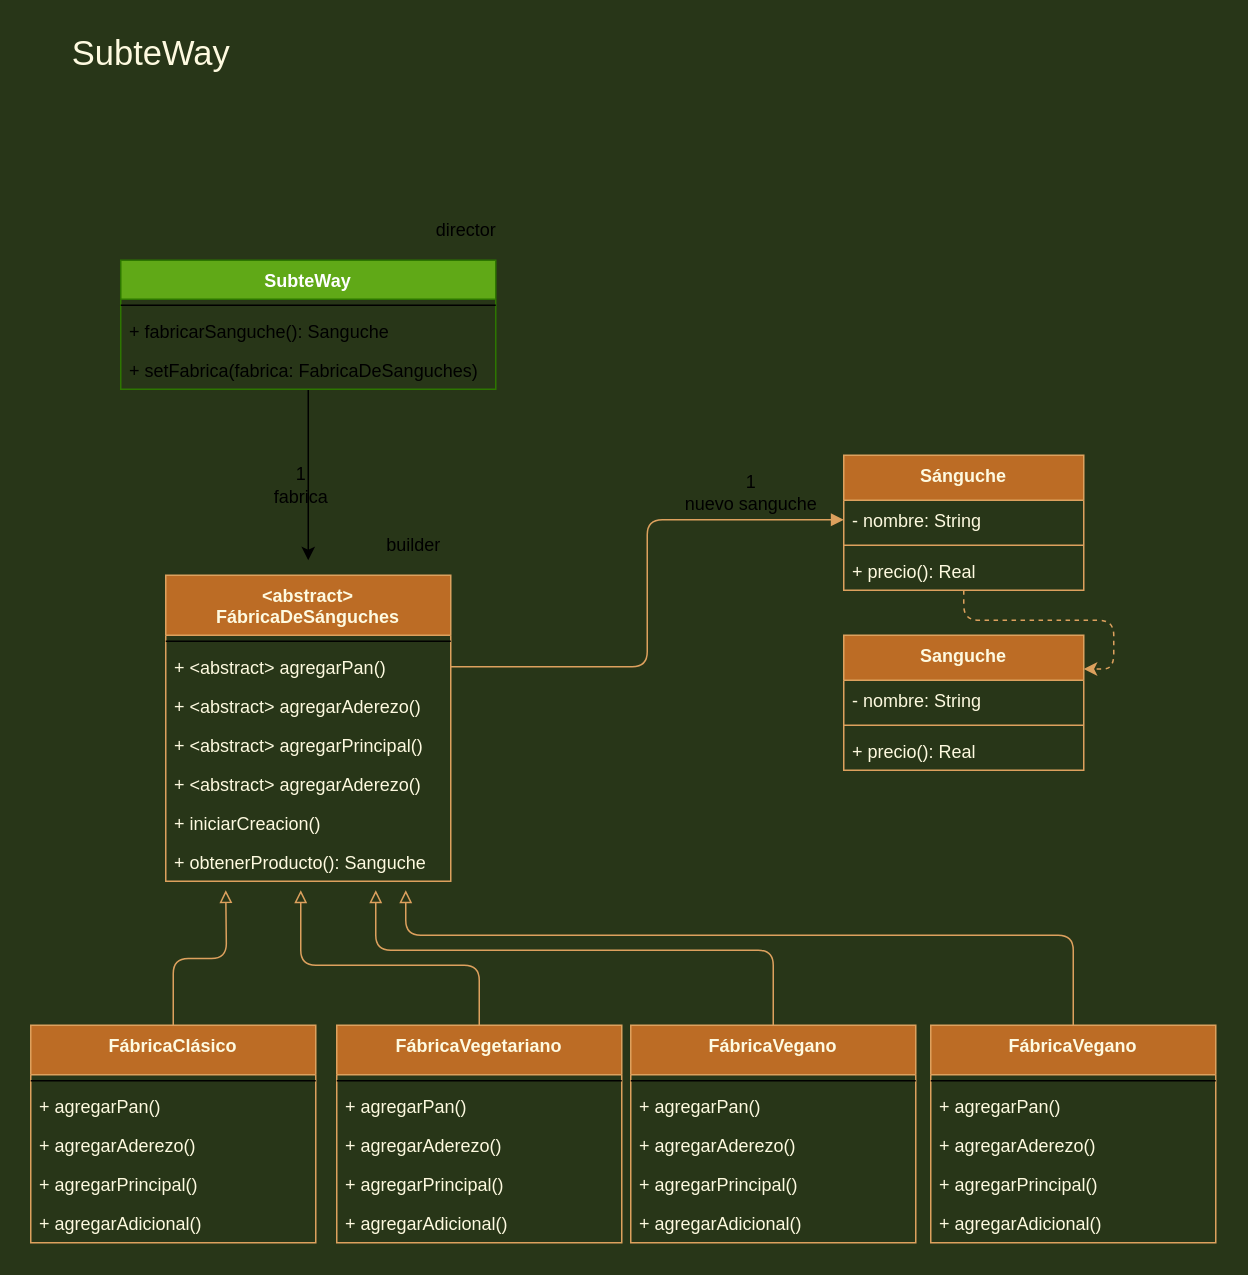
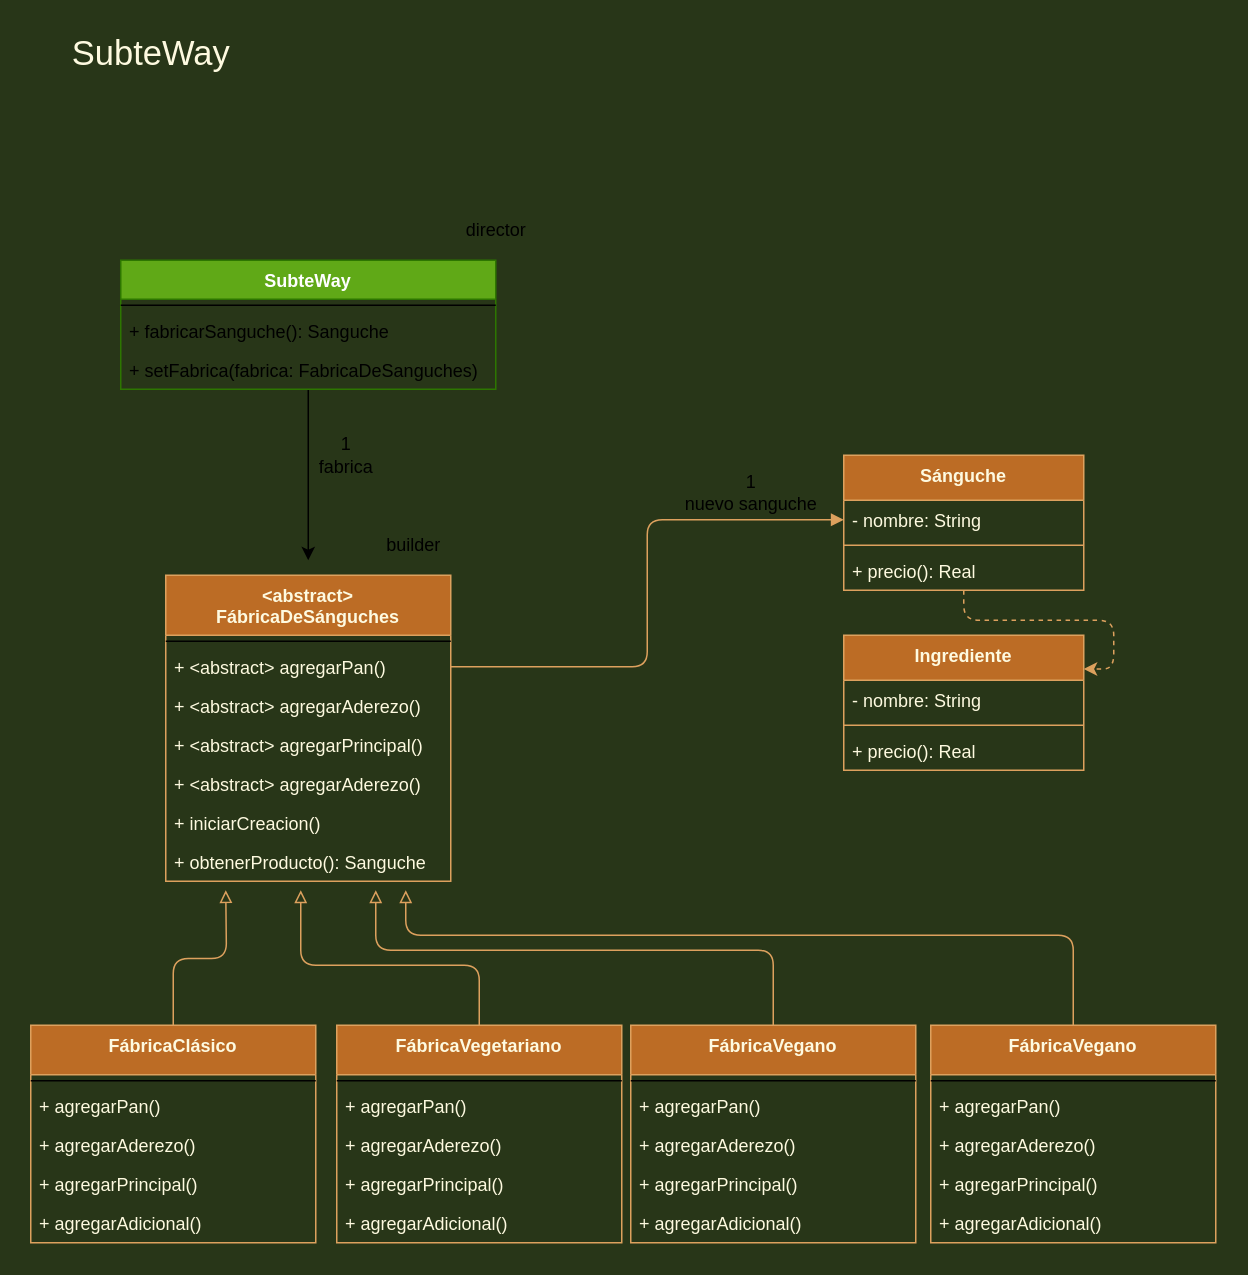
(466, 230) -> (496, 230)
(301, 485) -> (346, 455)
(963, 656) -> (963, 656)
